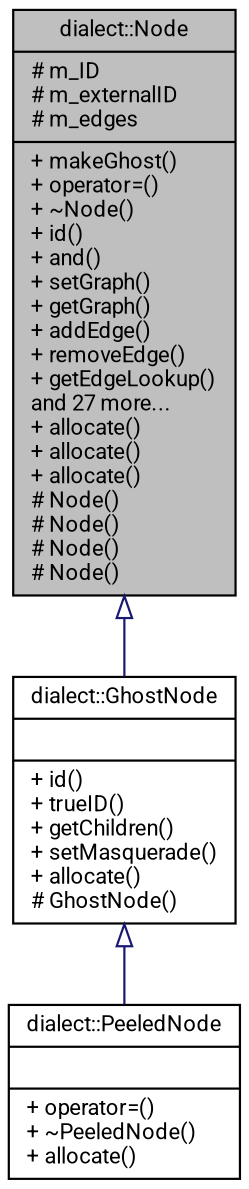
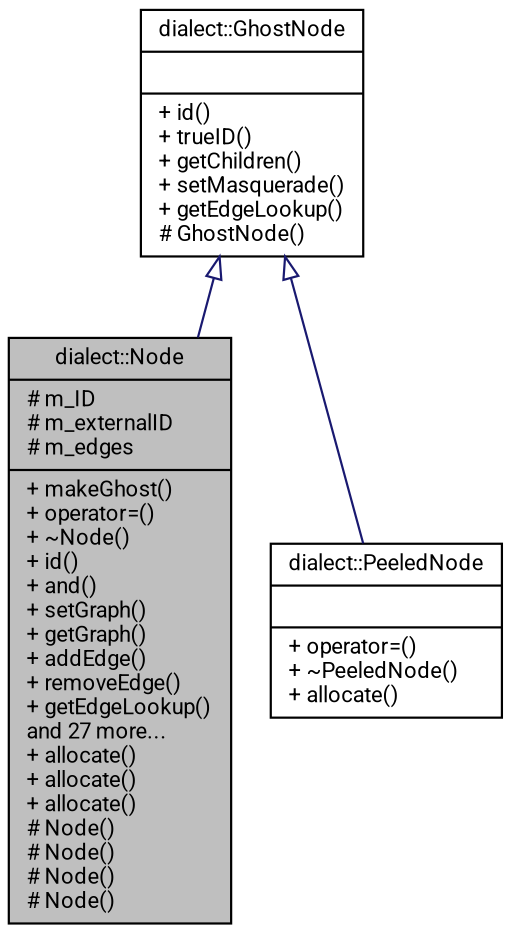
(124, 647) -> (206, 308)
(87, 877) -> (252, 210)
